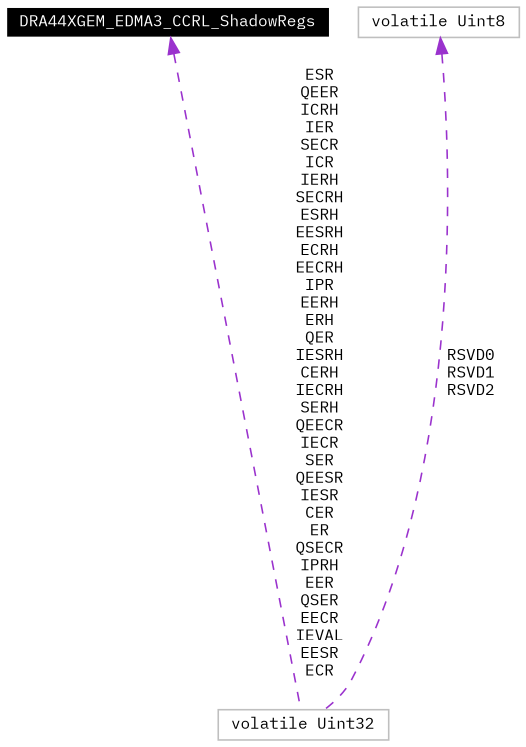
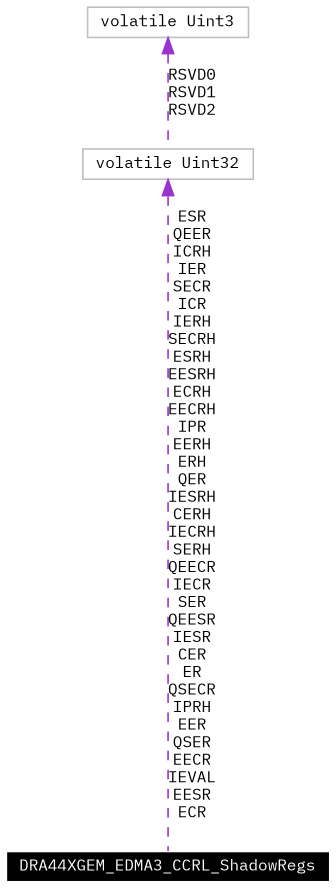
(439, 22) -> (168, 22)
(237, 382) -> (168, 524)
